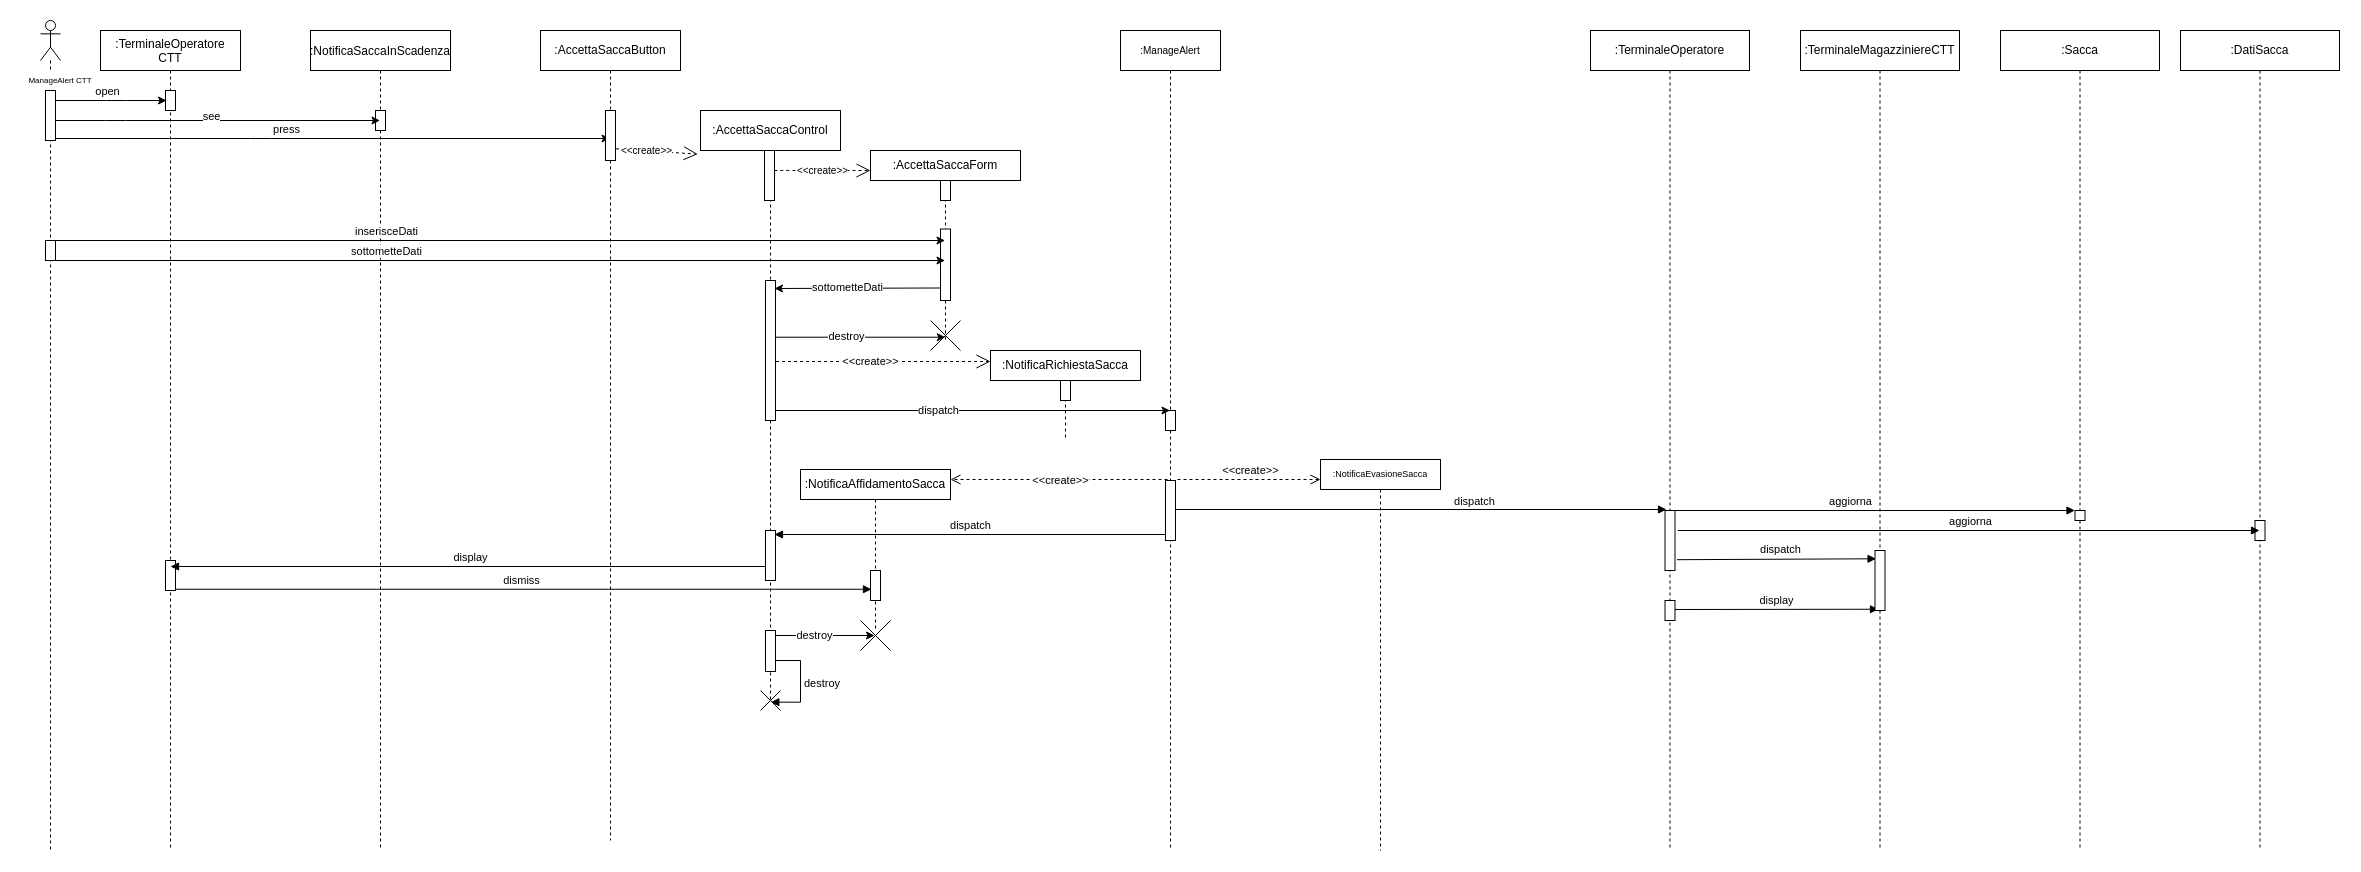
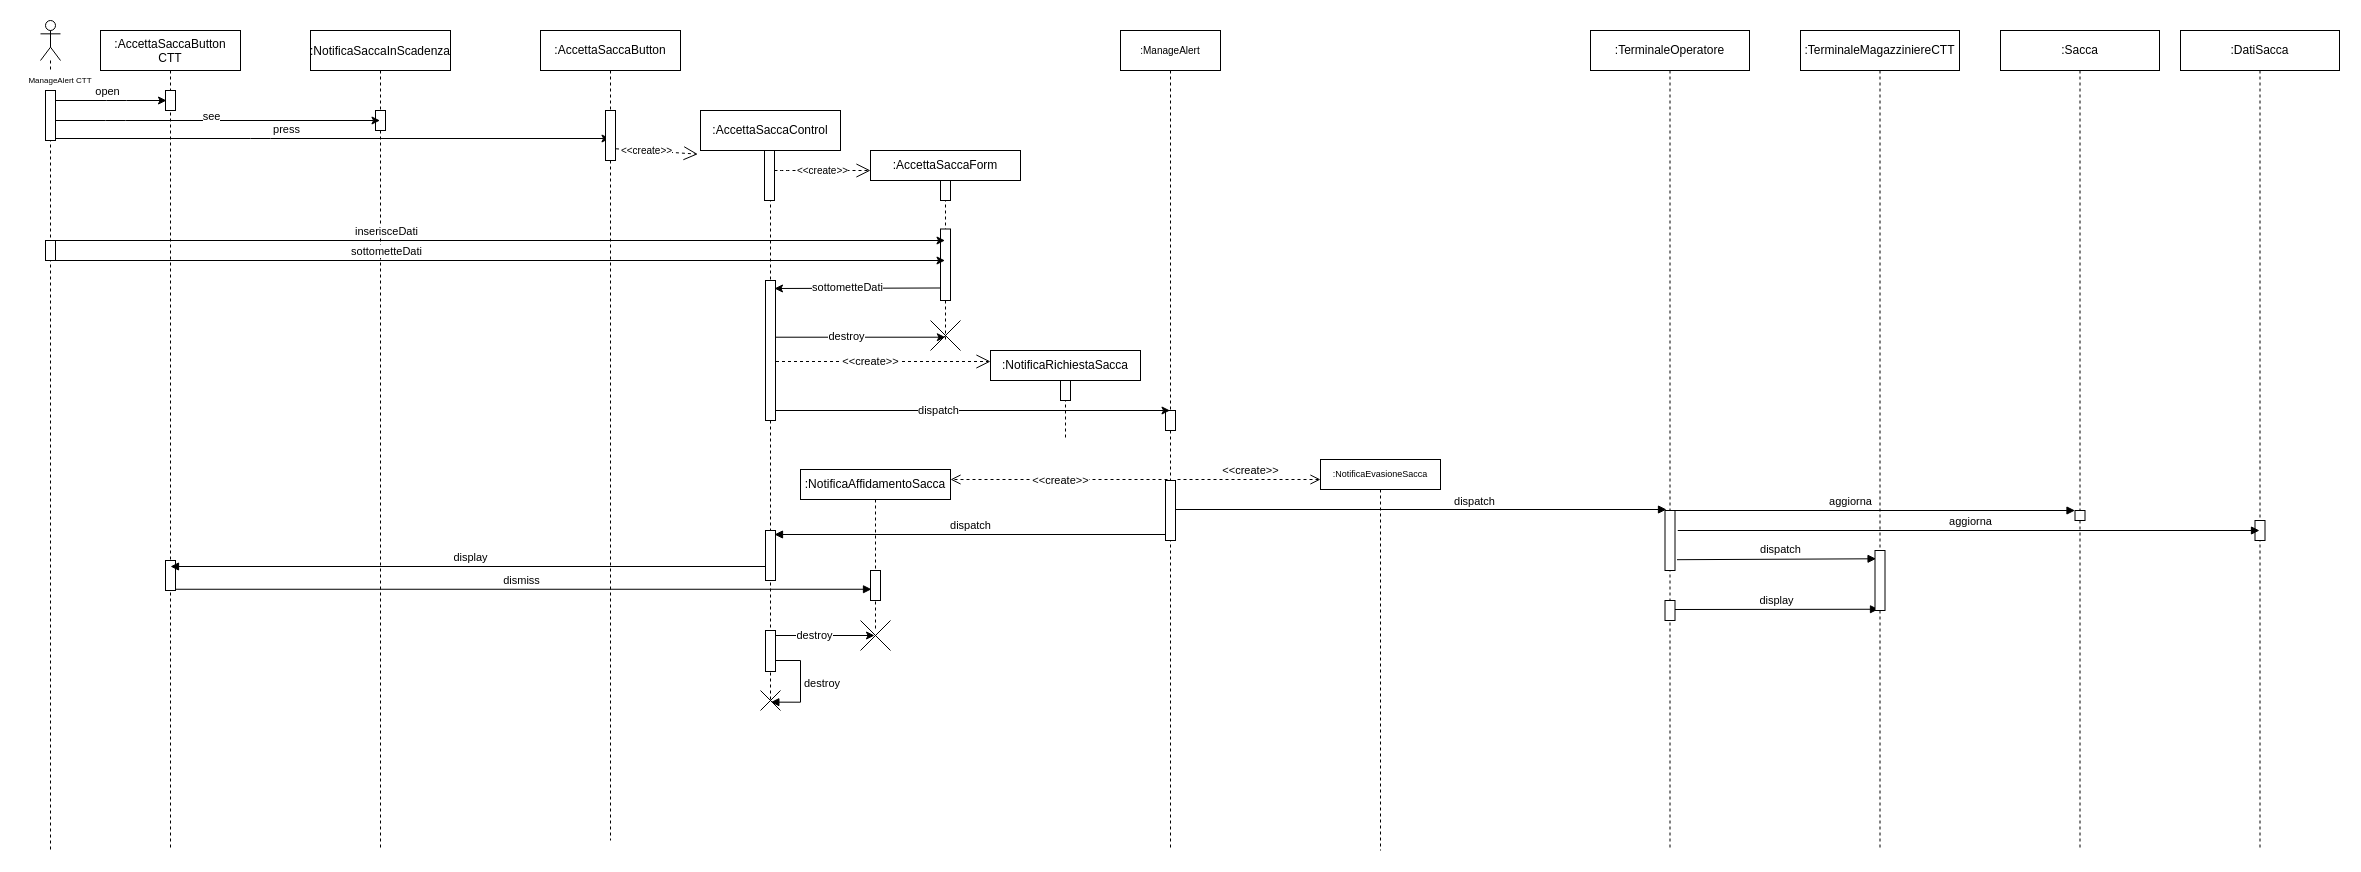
(170, 44) -> (170, 44)
